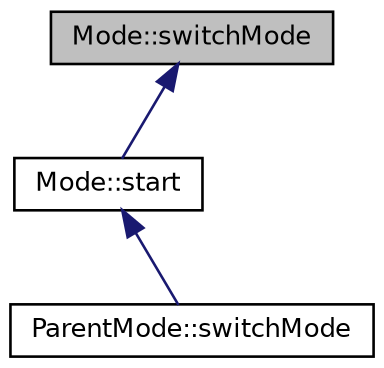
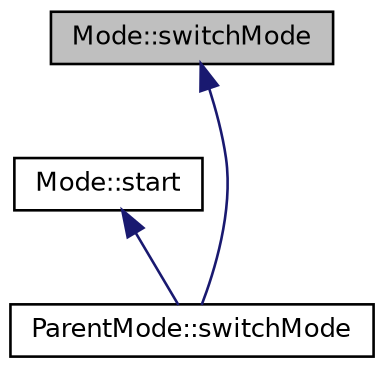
(143, 123) -> (227, 197)
